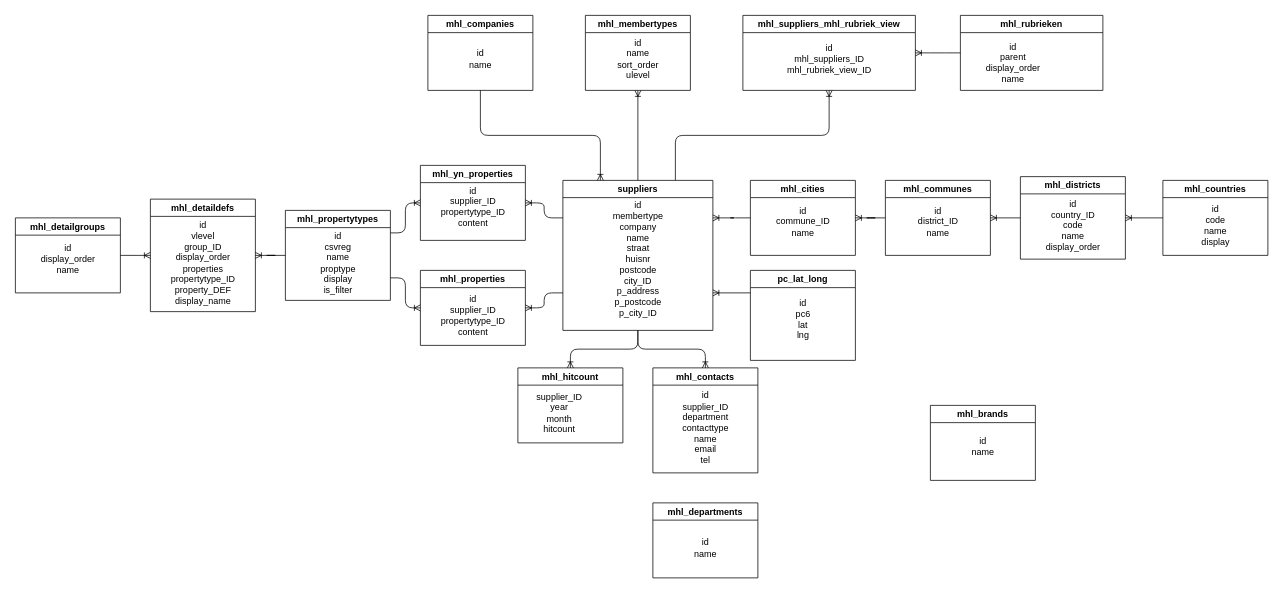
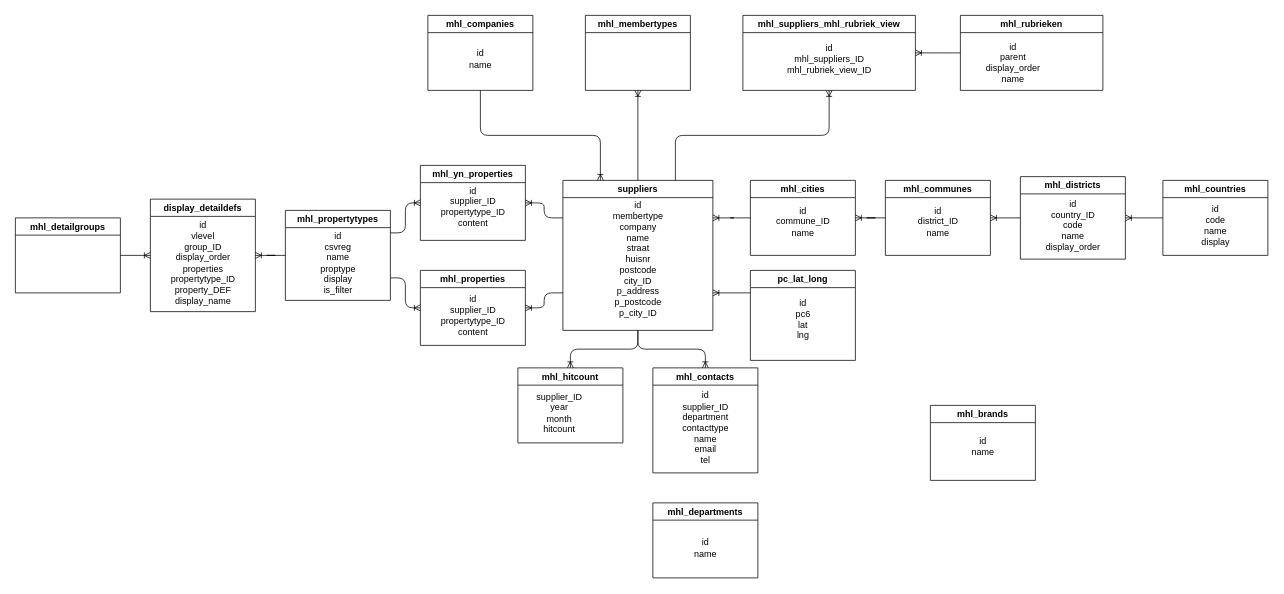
(638, 59) -> none
(203, 208) -> (203, 208)
(68, 259) -> none
